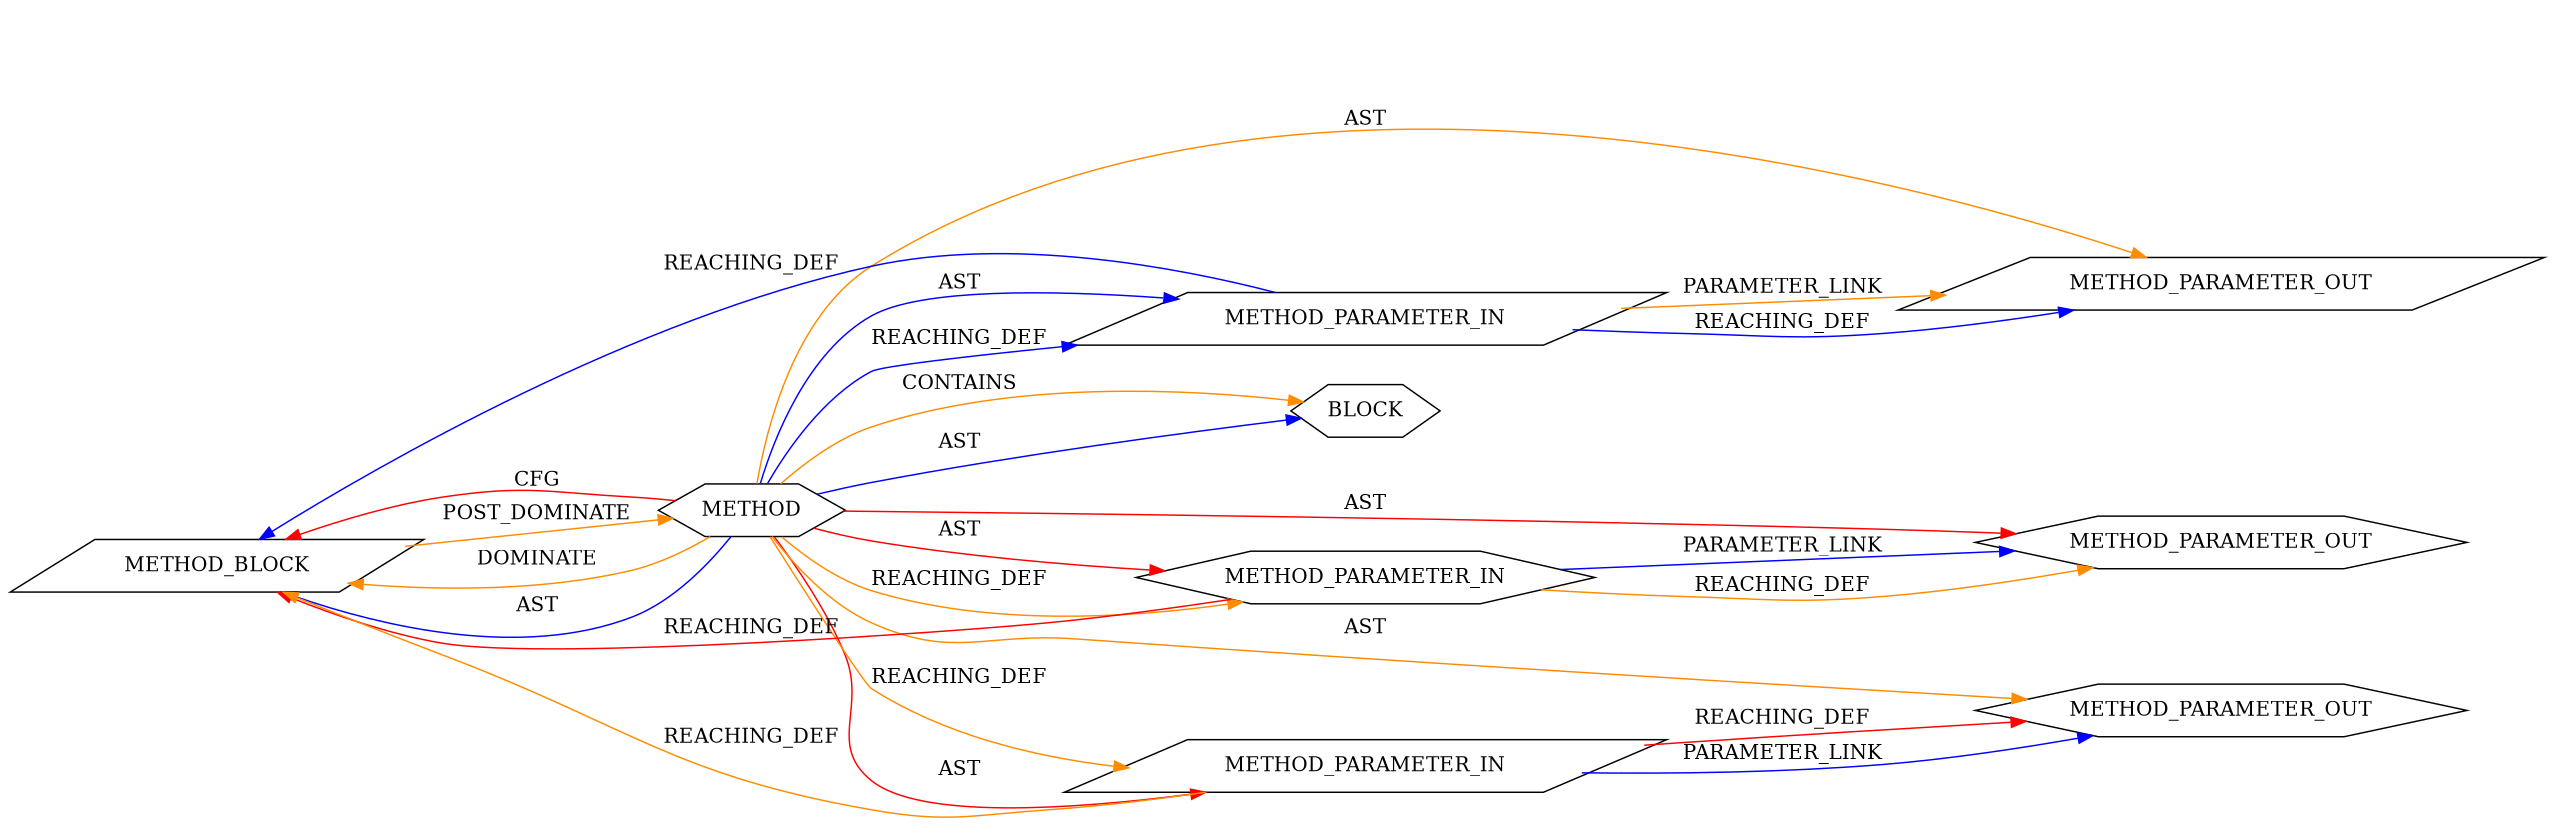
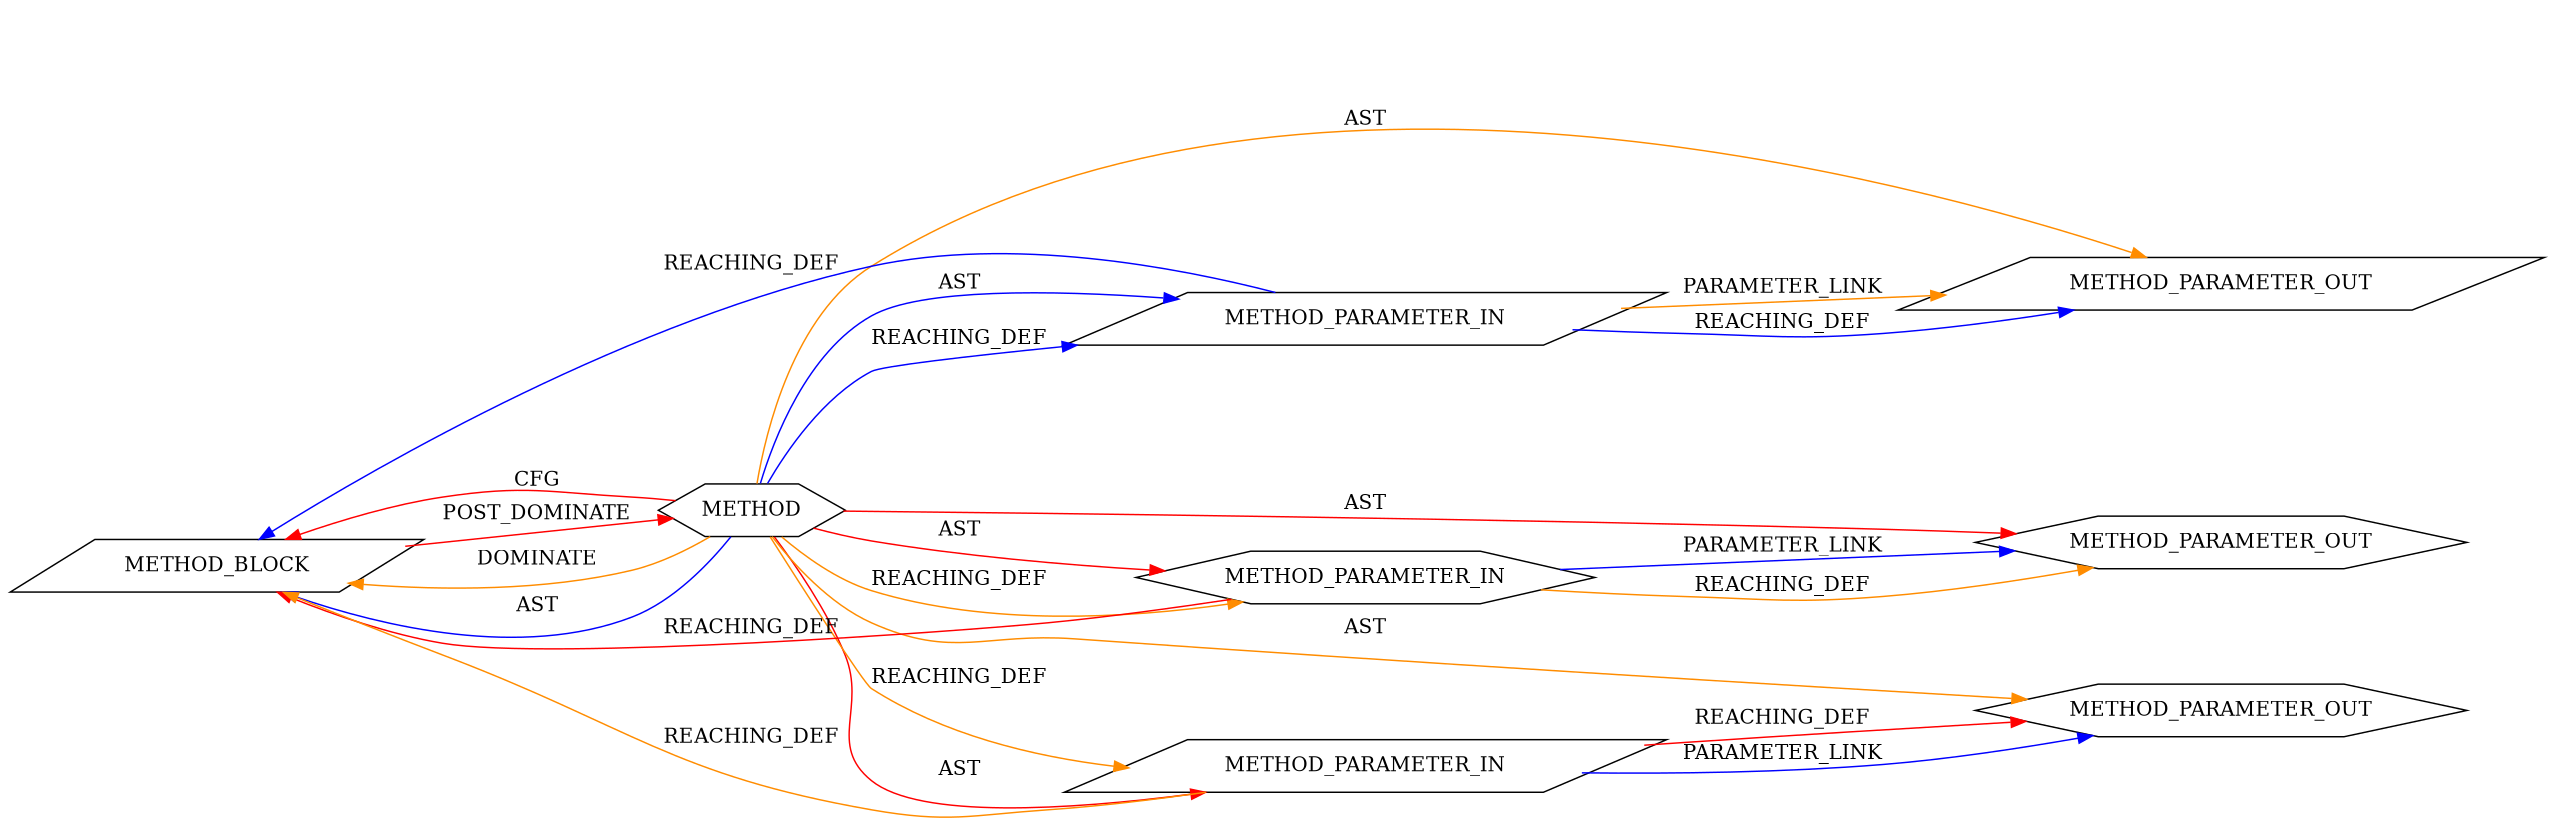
(1365, 411) -> none
(532, 533) -> (532, 533)
